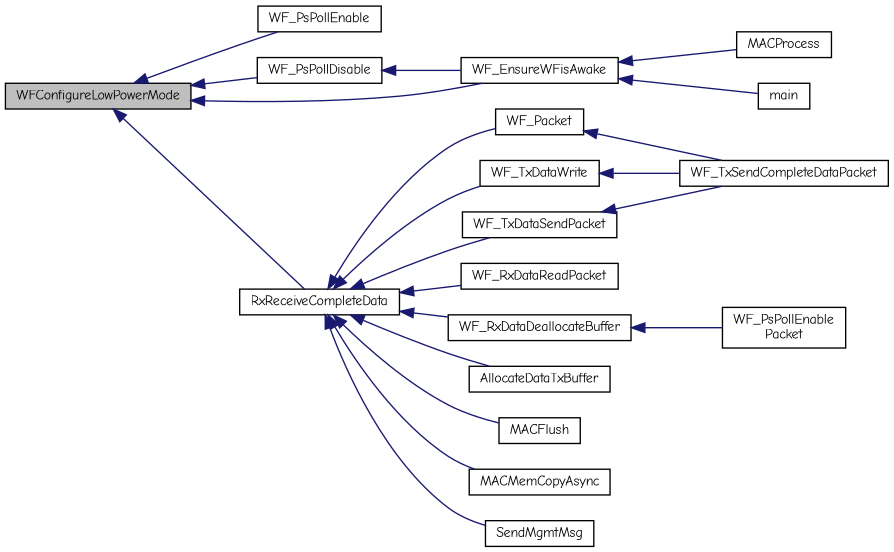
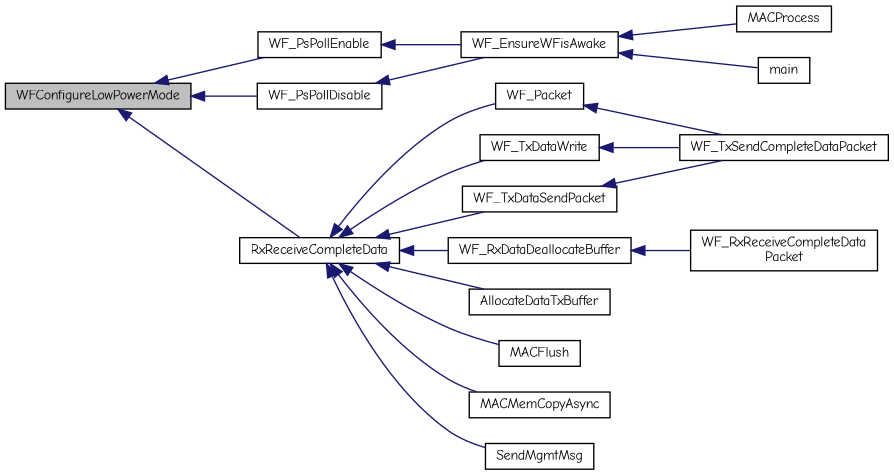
(344, 100) -> (428, 45)
(540, 276) -> none
(784, 328) -> (784, 251)
